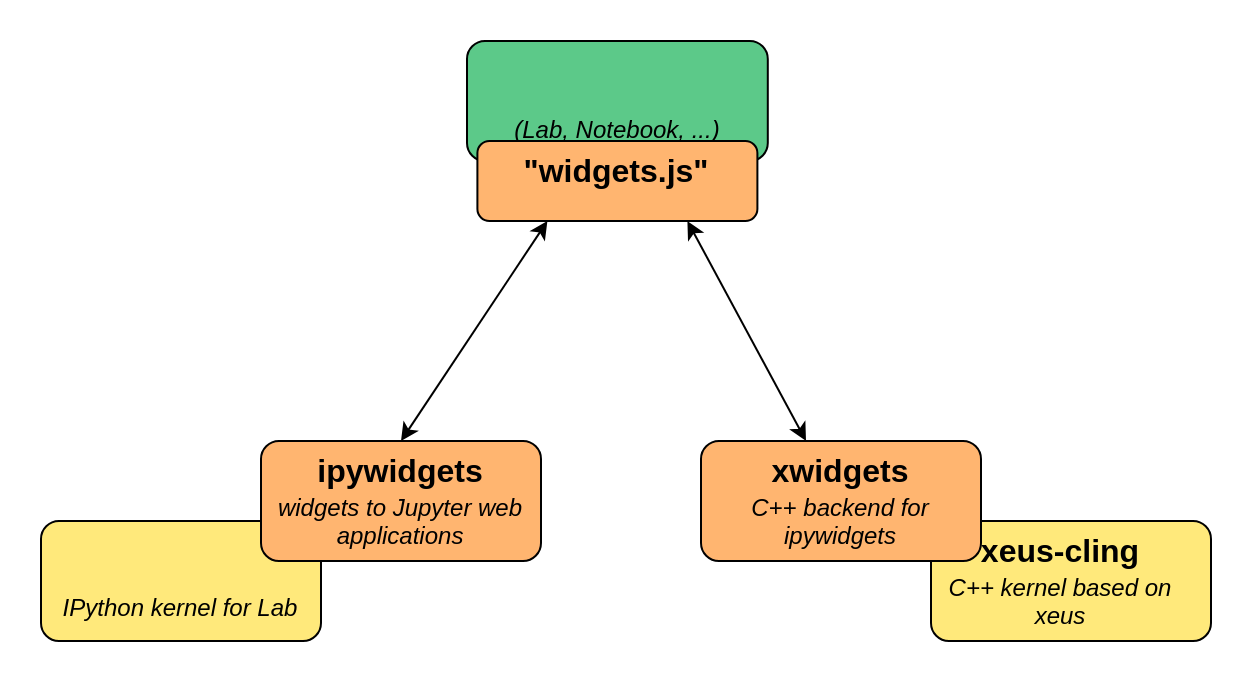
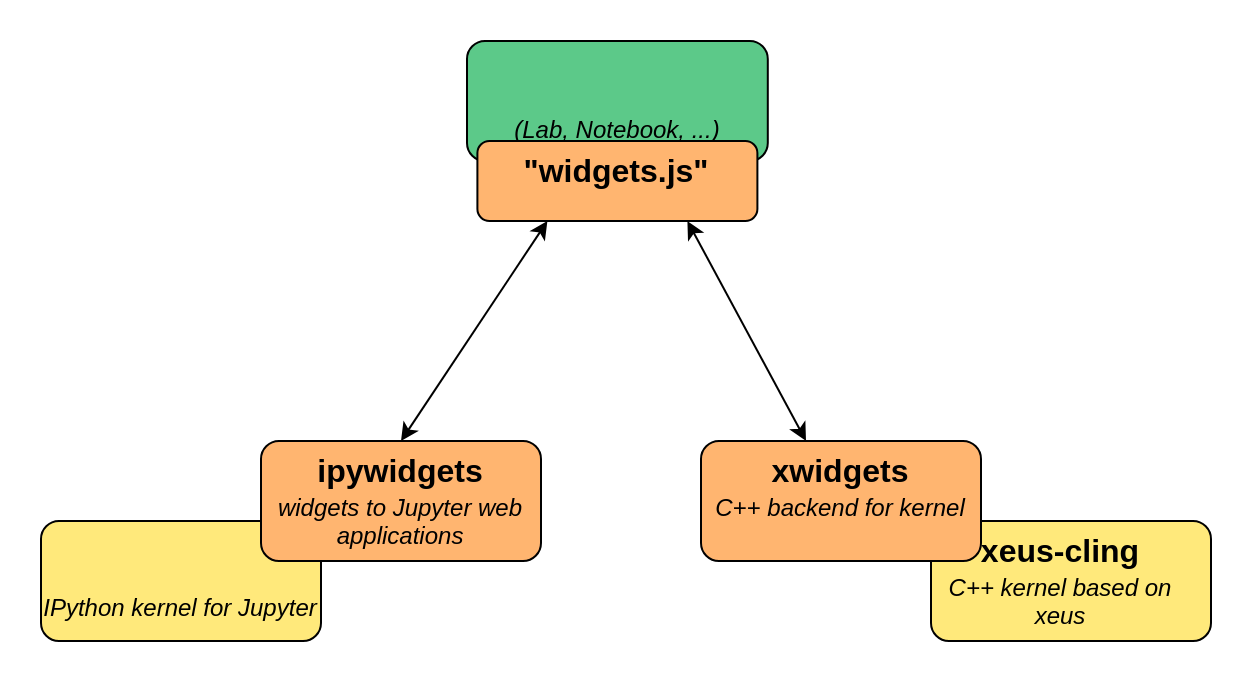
(841, 524) -> (841, 509)
(181, 609) -> (181, 624)
